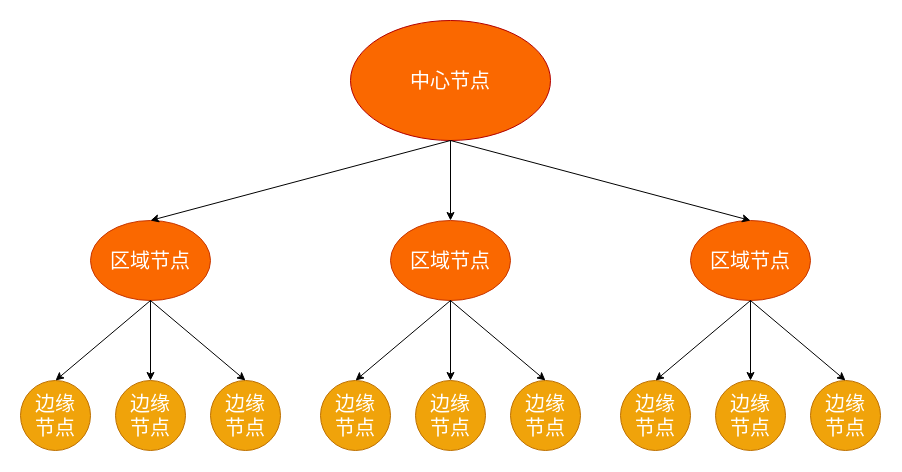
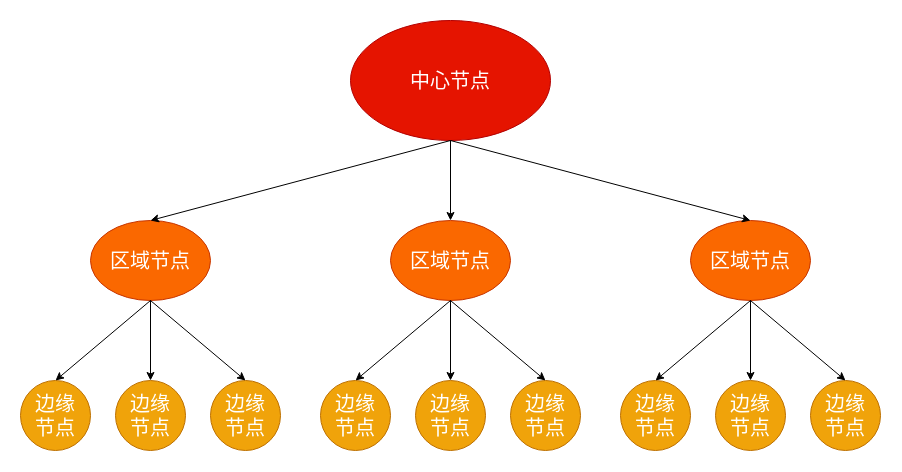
(451, 81) -> (451, 81)
